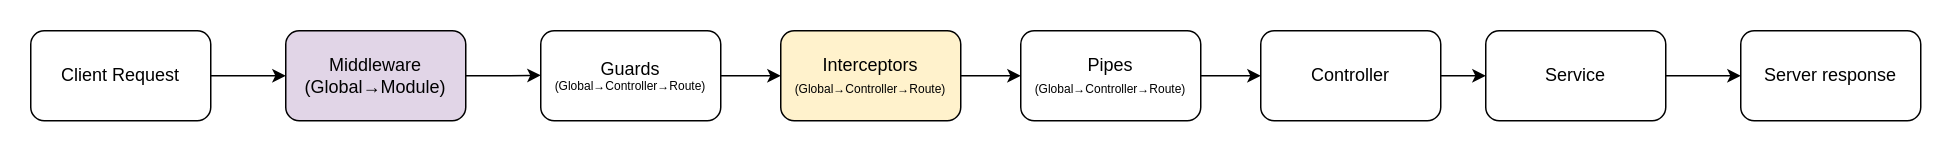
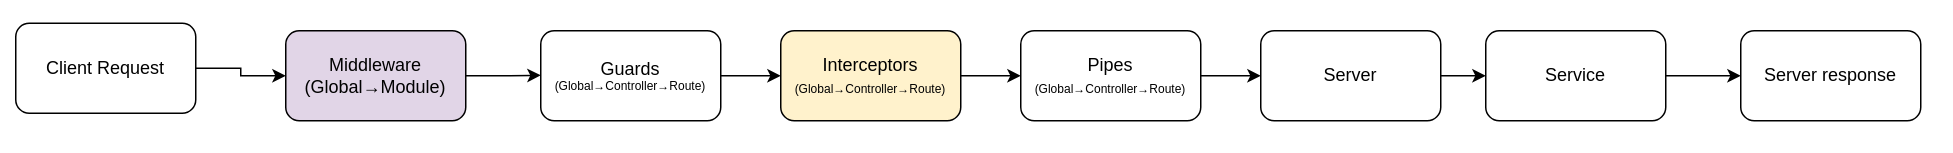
(121, 76) -> (106, 68)
(1351, 76) -> (1351, 76)
